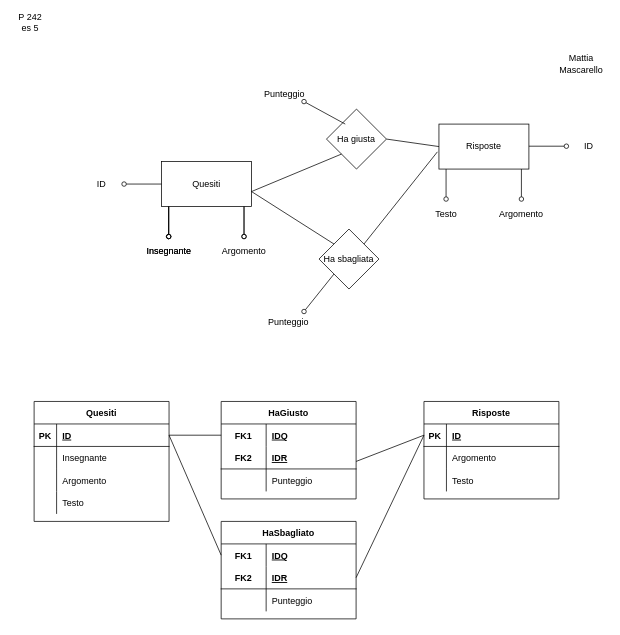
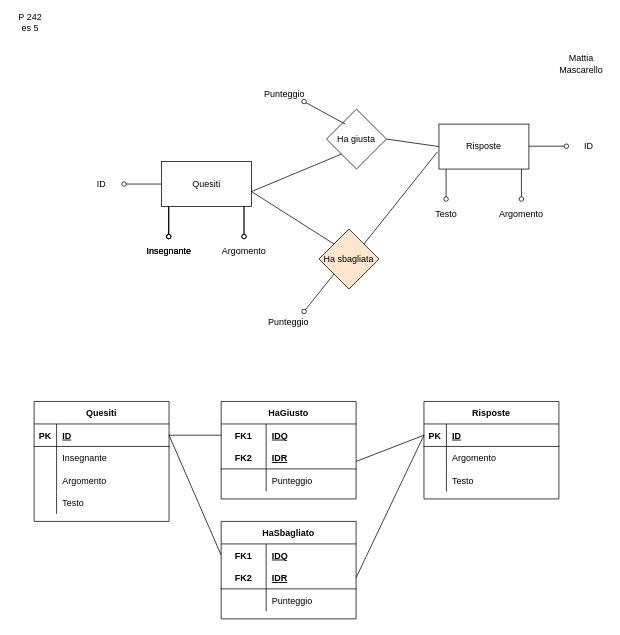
(349, 259) -> (349, 259)
